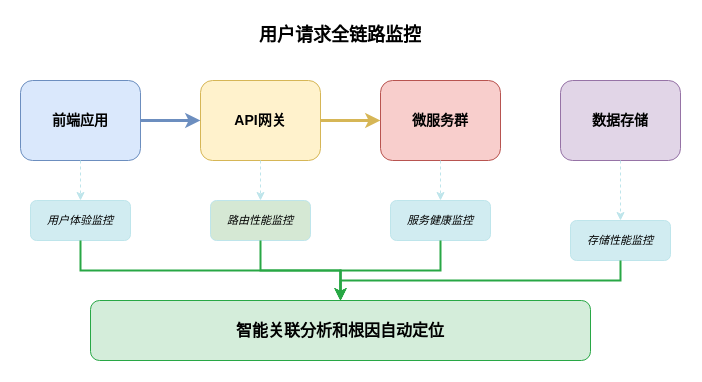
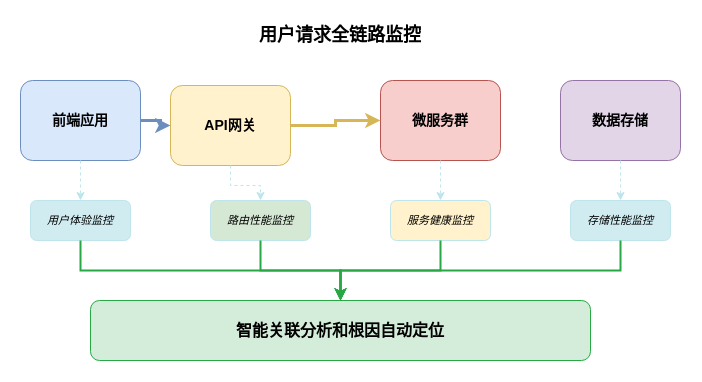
(261, 121) -> (231, 126)
(441, 221) -> (441, 221)
(621, 241) -> (621, 221)
